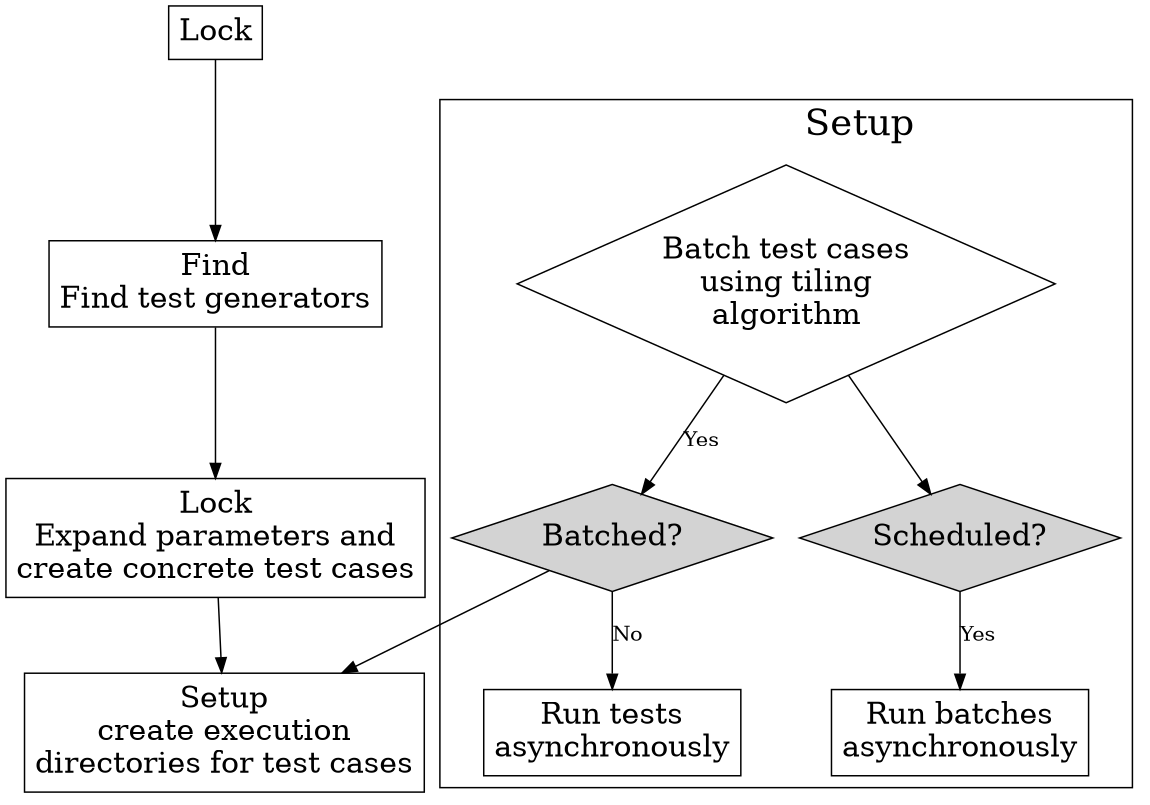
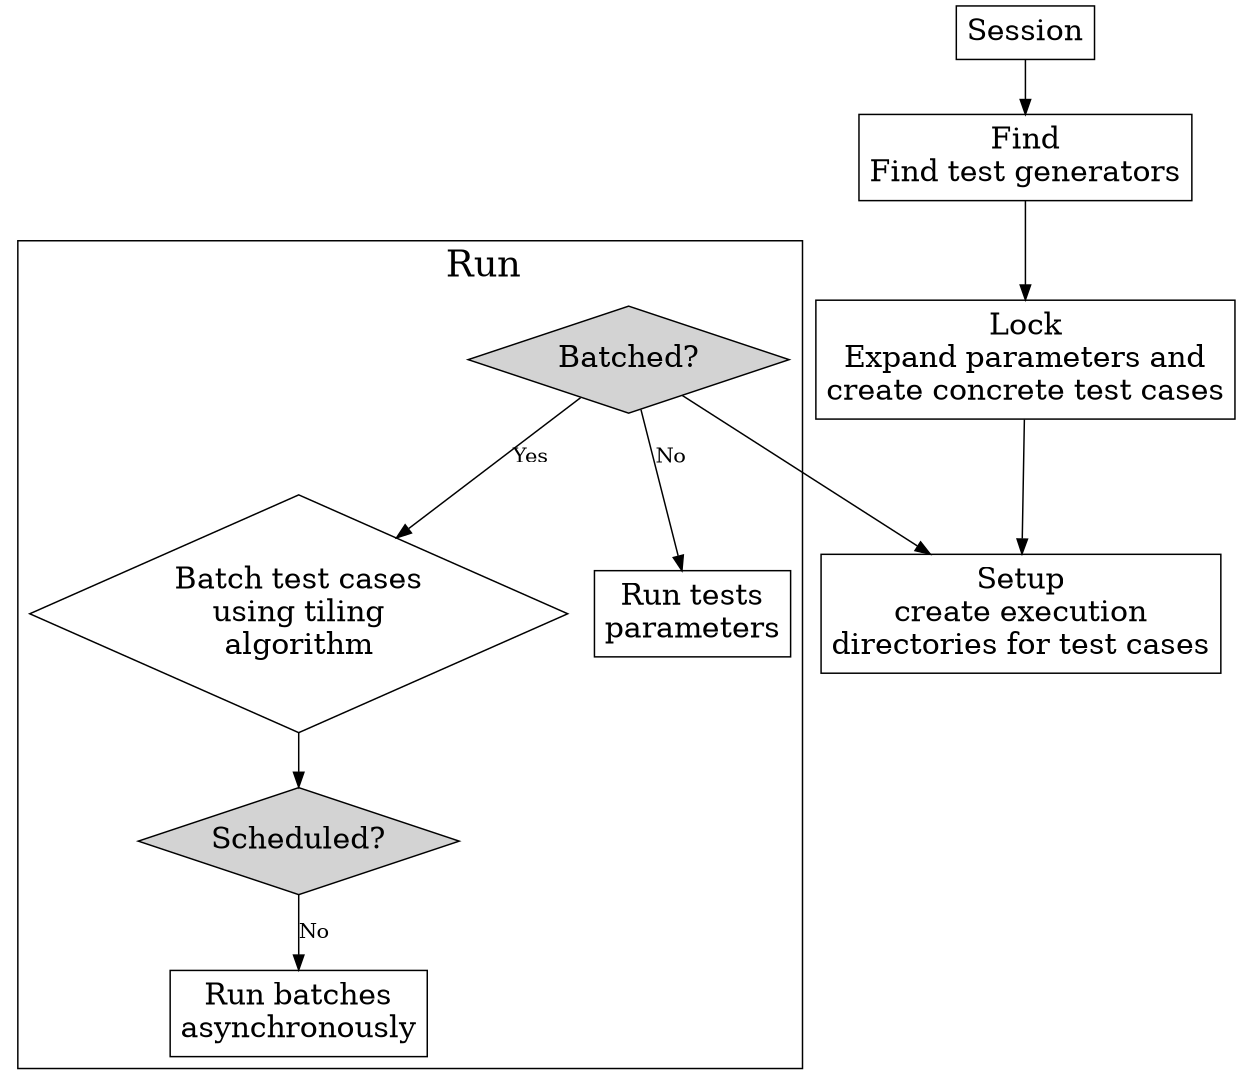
(215, 33) -> (1025, 33)
(786, 126) -> (410, 268)
(687, 429) -> (495, 463)
(979, 635) -> (314, 933)
(612, 733) -> (693, 614)
